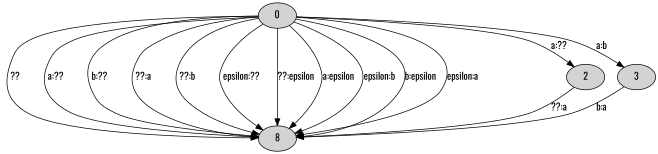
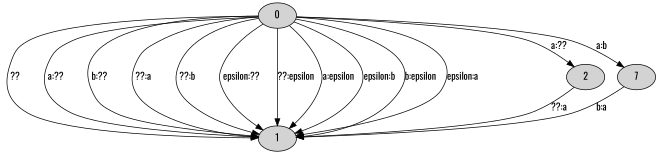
(637, 77) -> (637, 77)
(277, 139) -> (277, 139)
